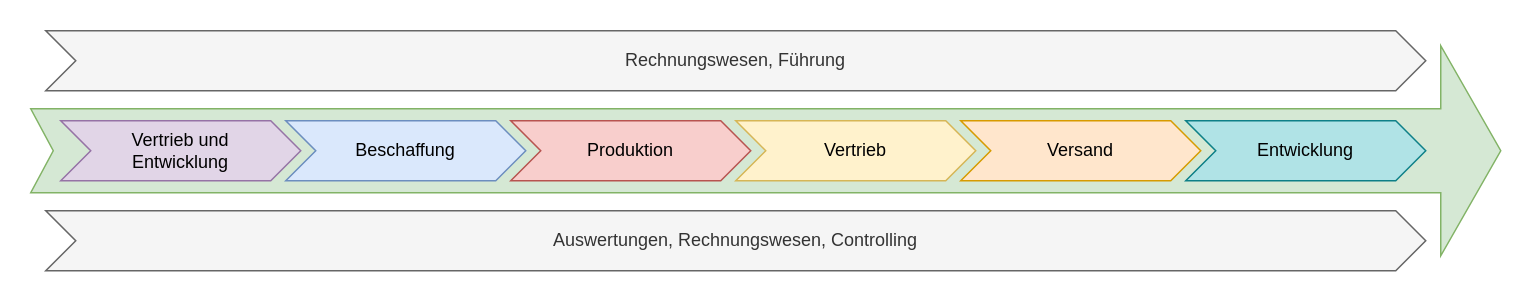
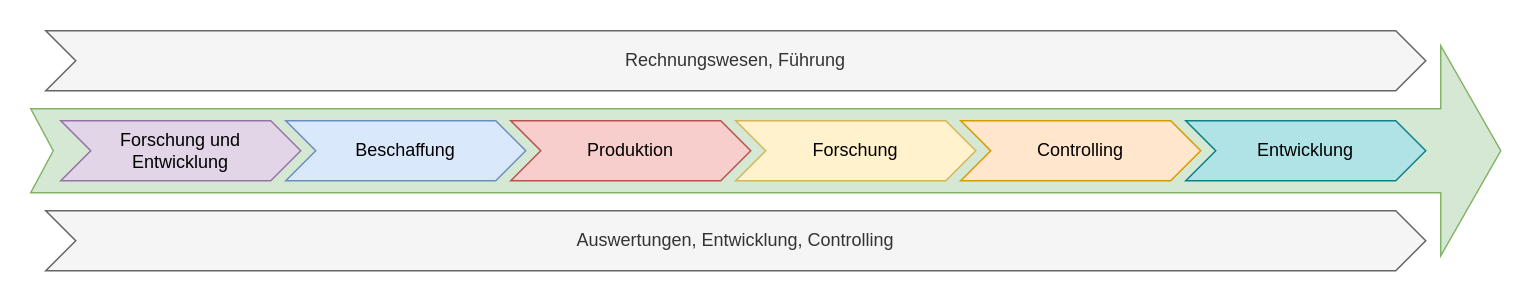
(181, 151) -> (181, 151)
(856, 151) -> (856, 151)
(1081, 151) -> (1081, 151)
(736, 241) -> (736, 241)
